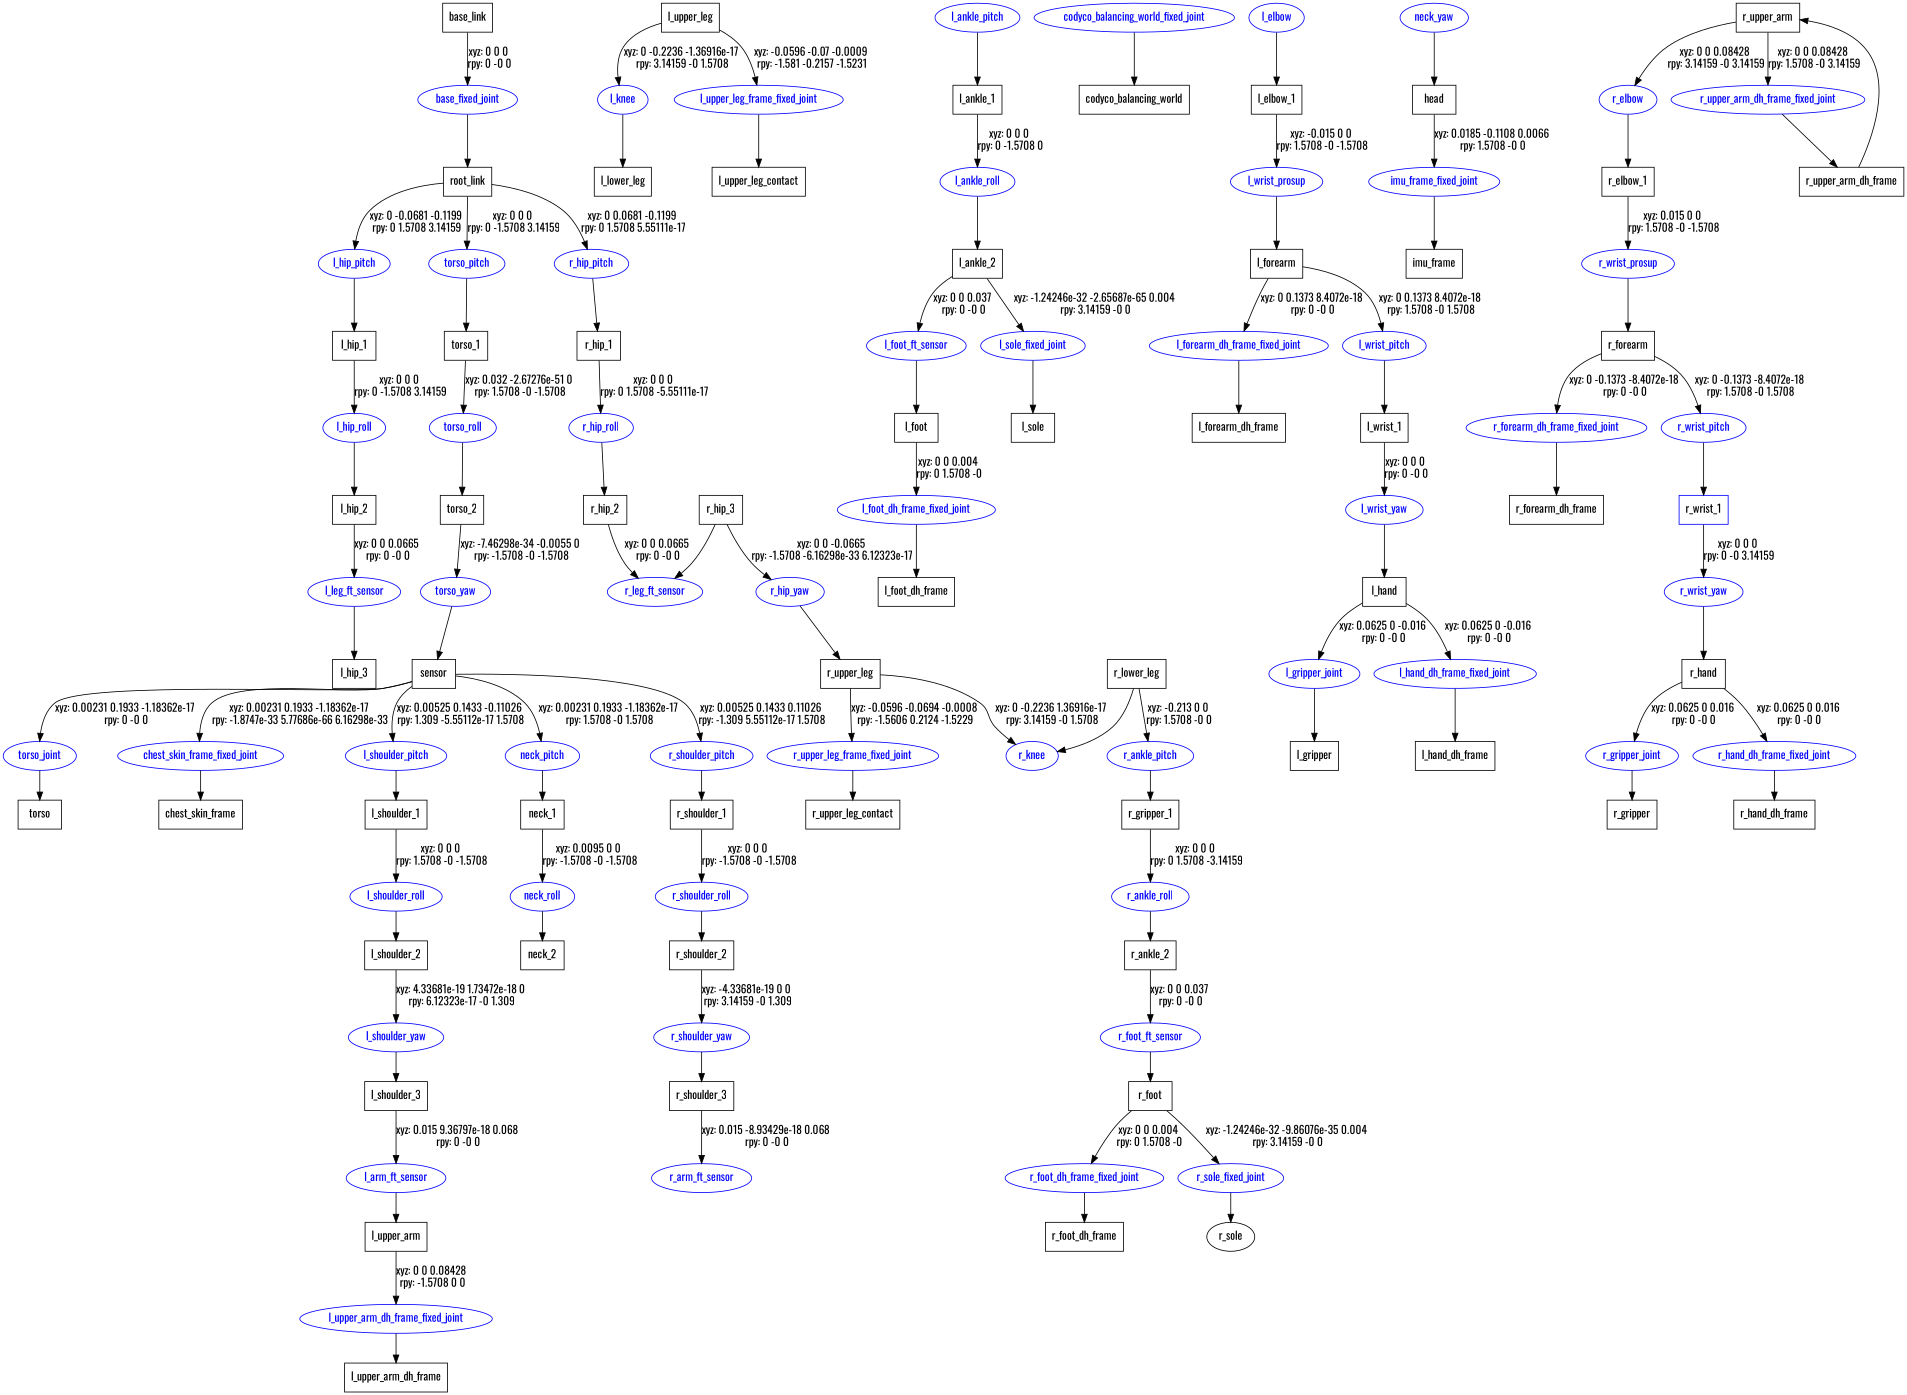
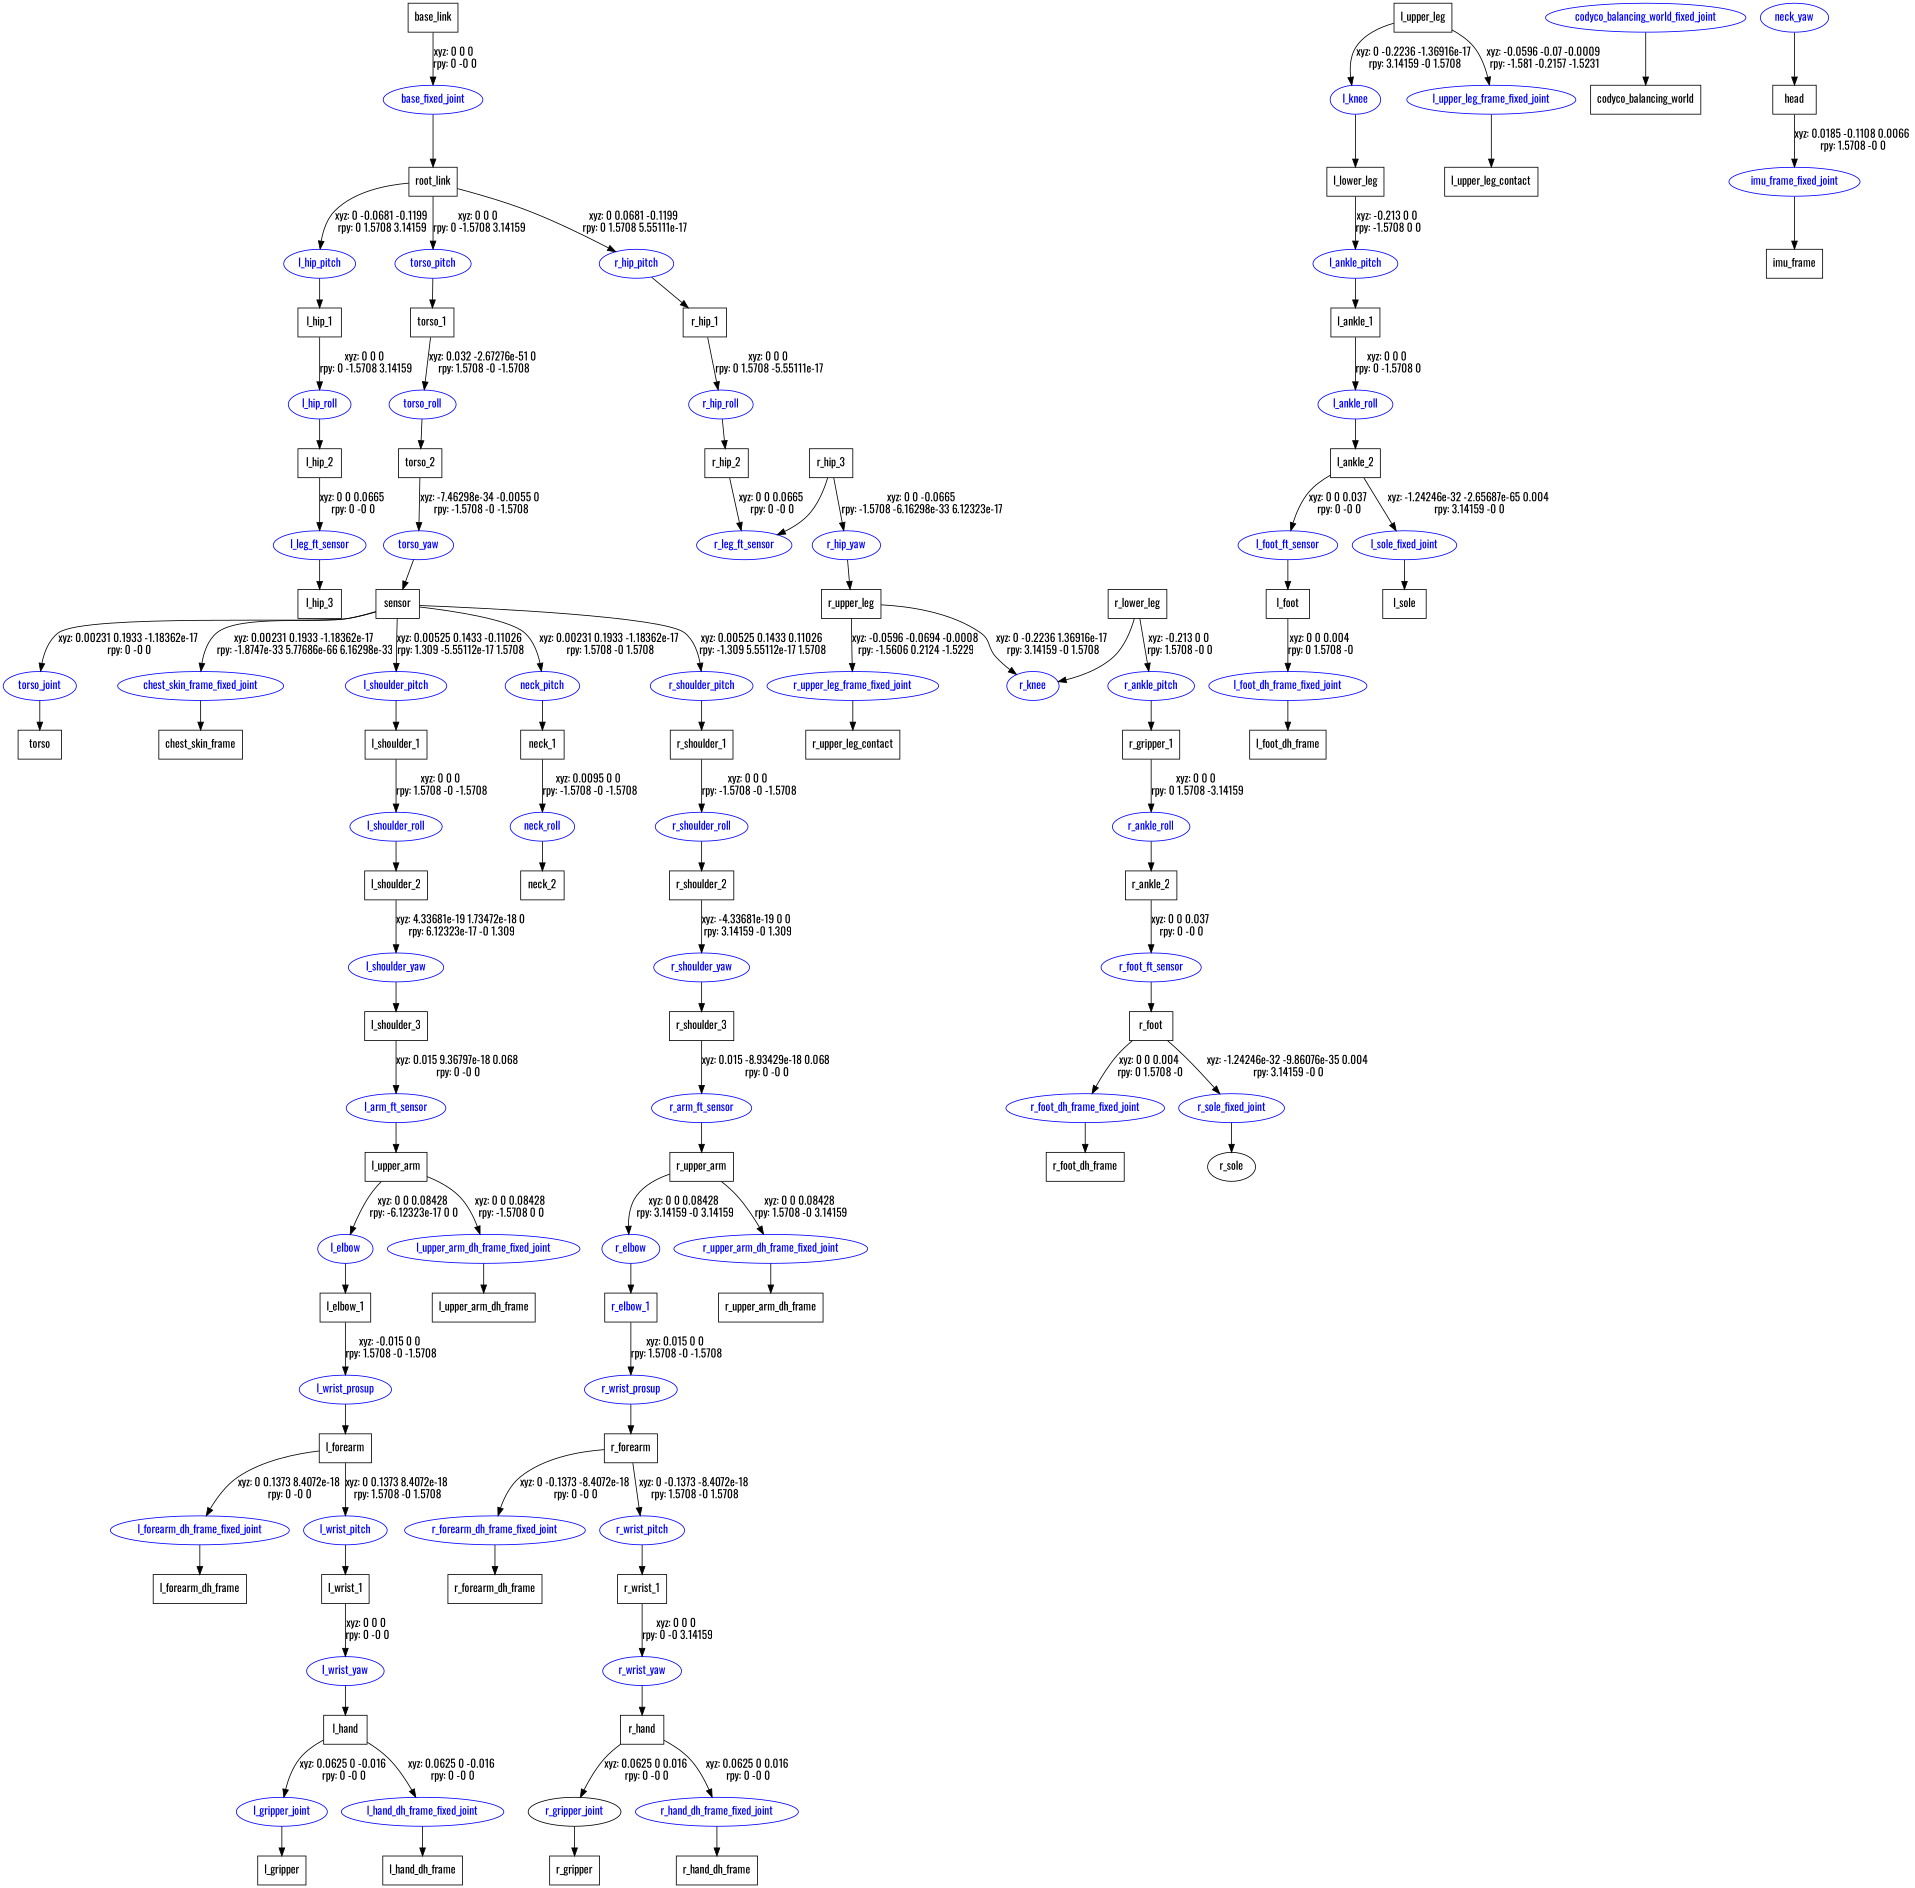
(1878, 76) -> (702, 1134)
(1628, 182) -> (631, 1308)
none -> (1355, 219)
(1704, 510) -> (642, 1589)
(1632, 756) -> (575, 1812)
none -> (365, 1203)
